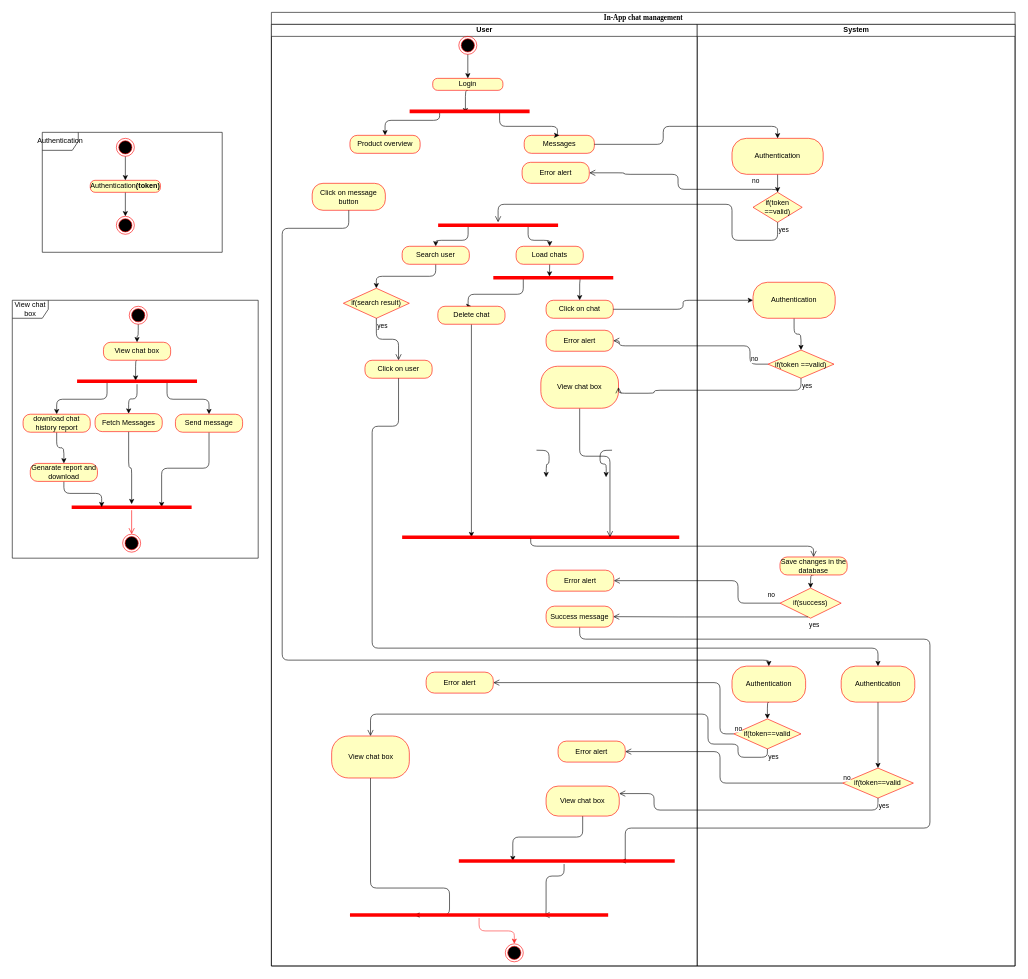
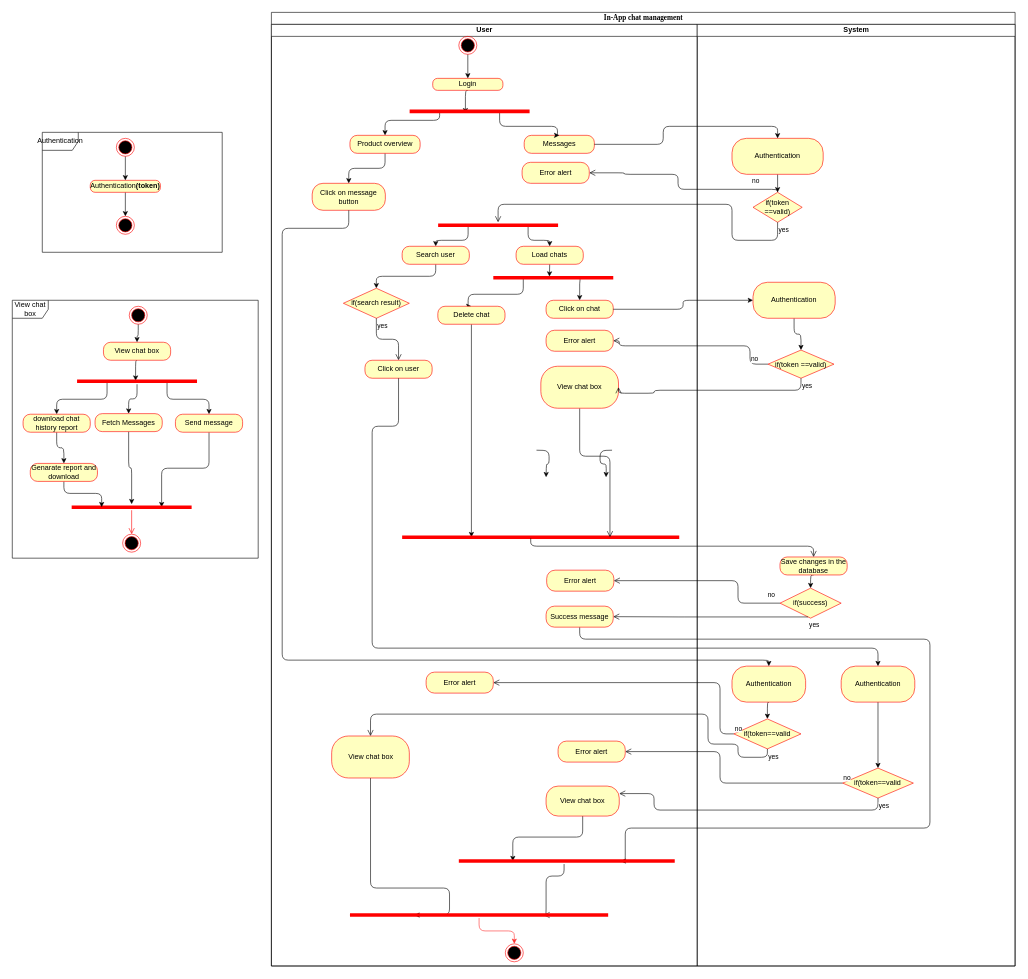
none -> (349, 171)
